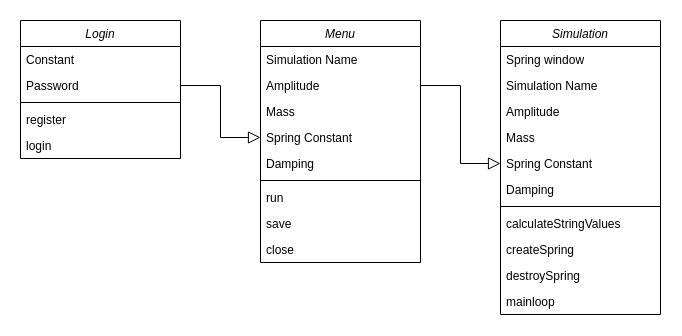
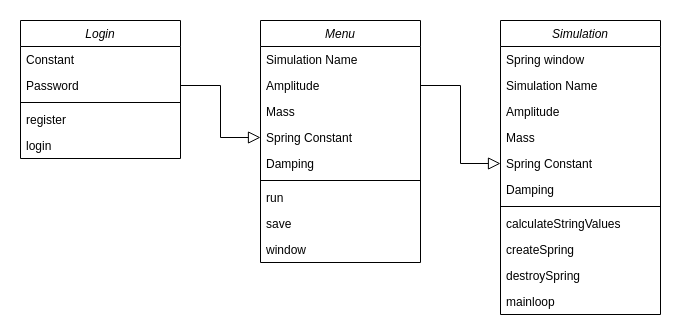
(281, 250) -> (285, 250)
